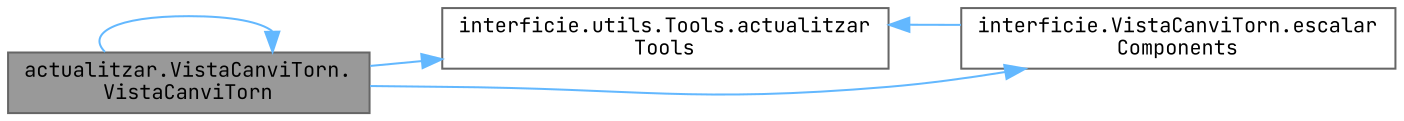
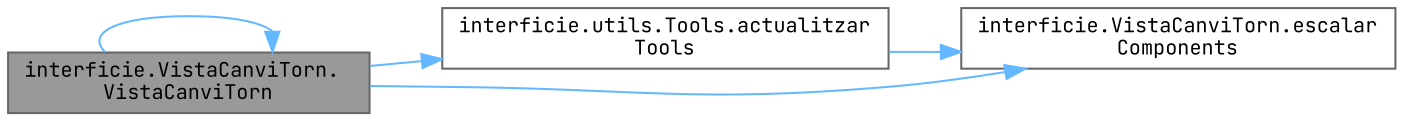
(935, 25) -> (915, 52)
(189, 83) -> (189, 83)
